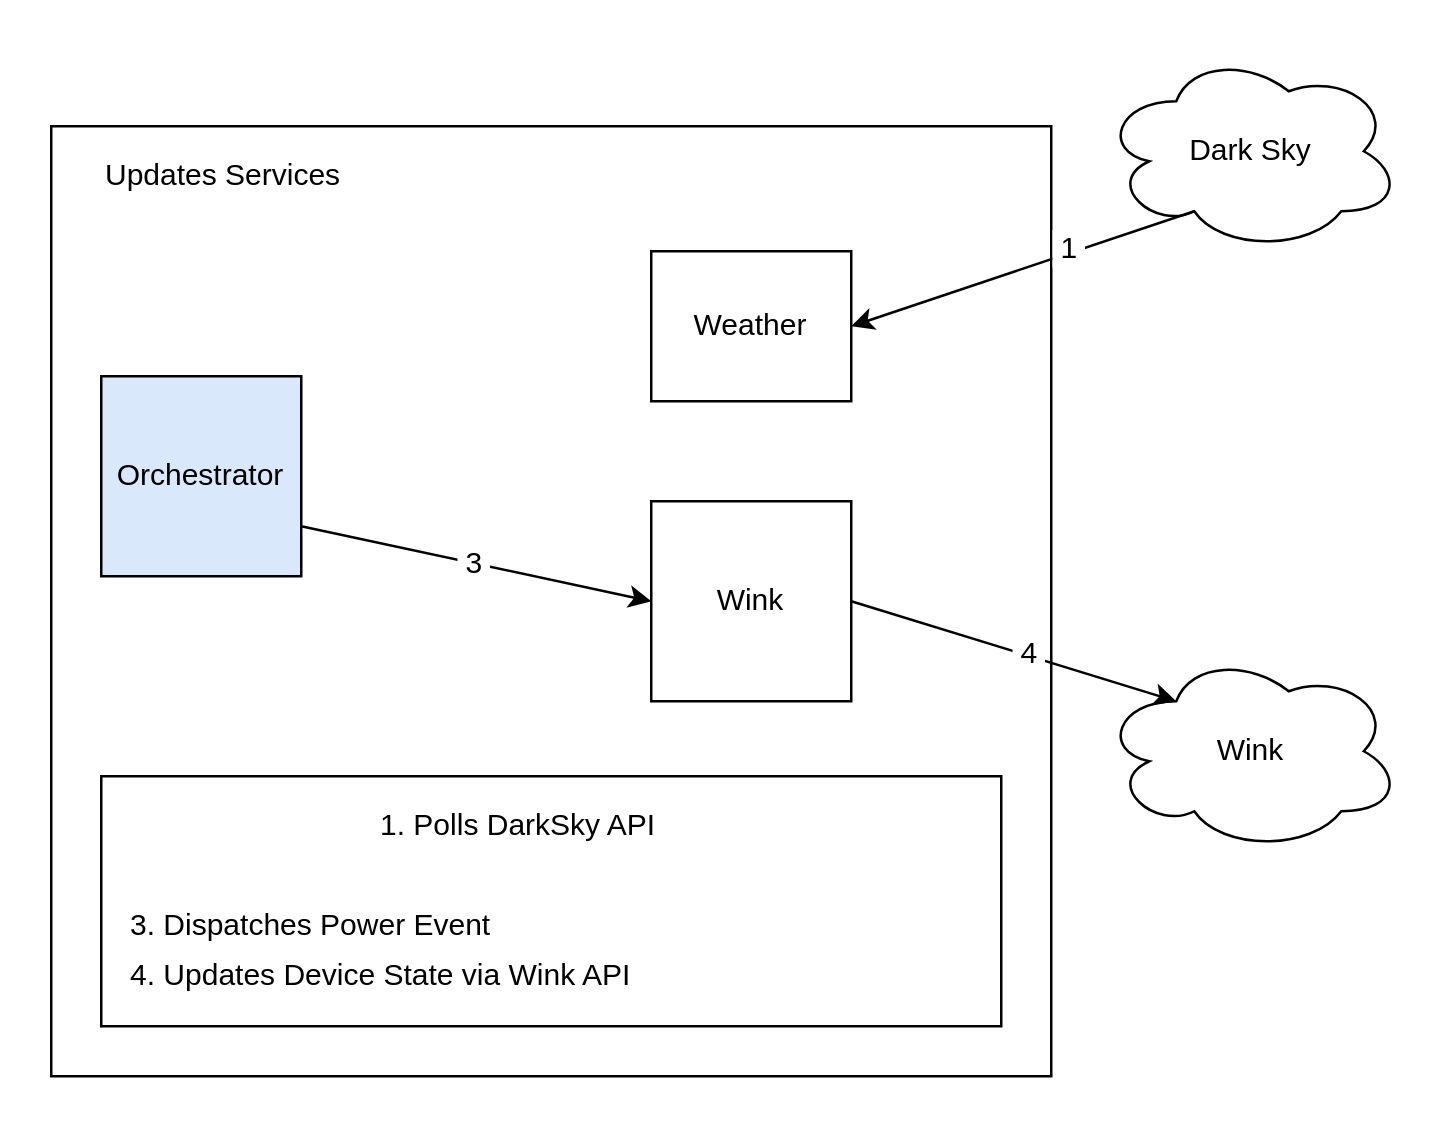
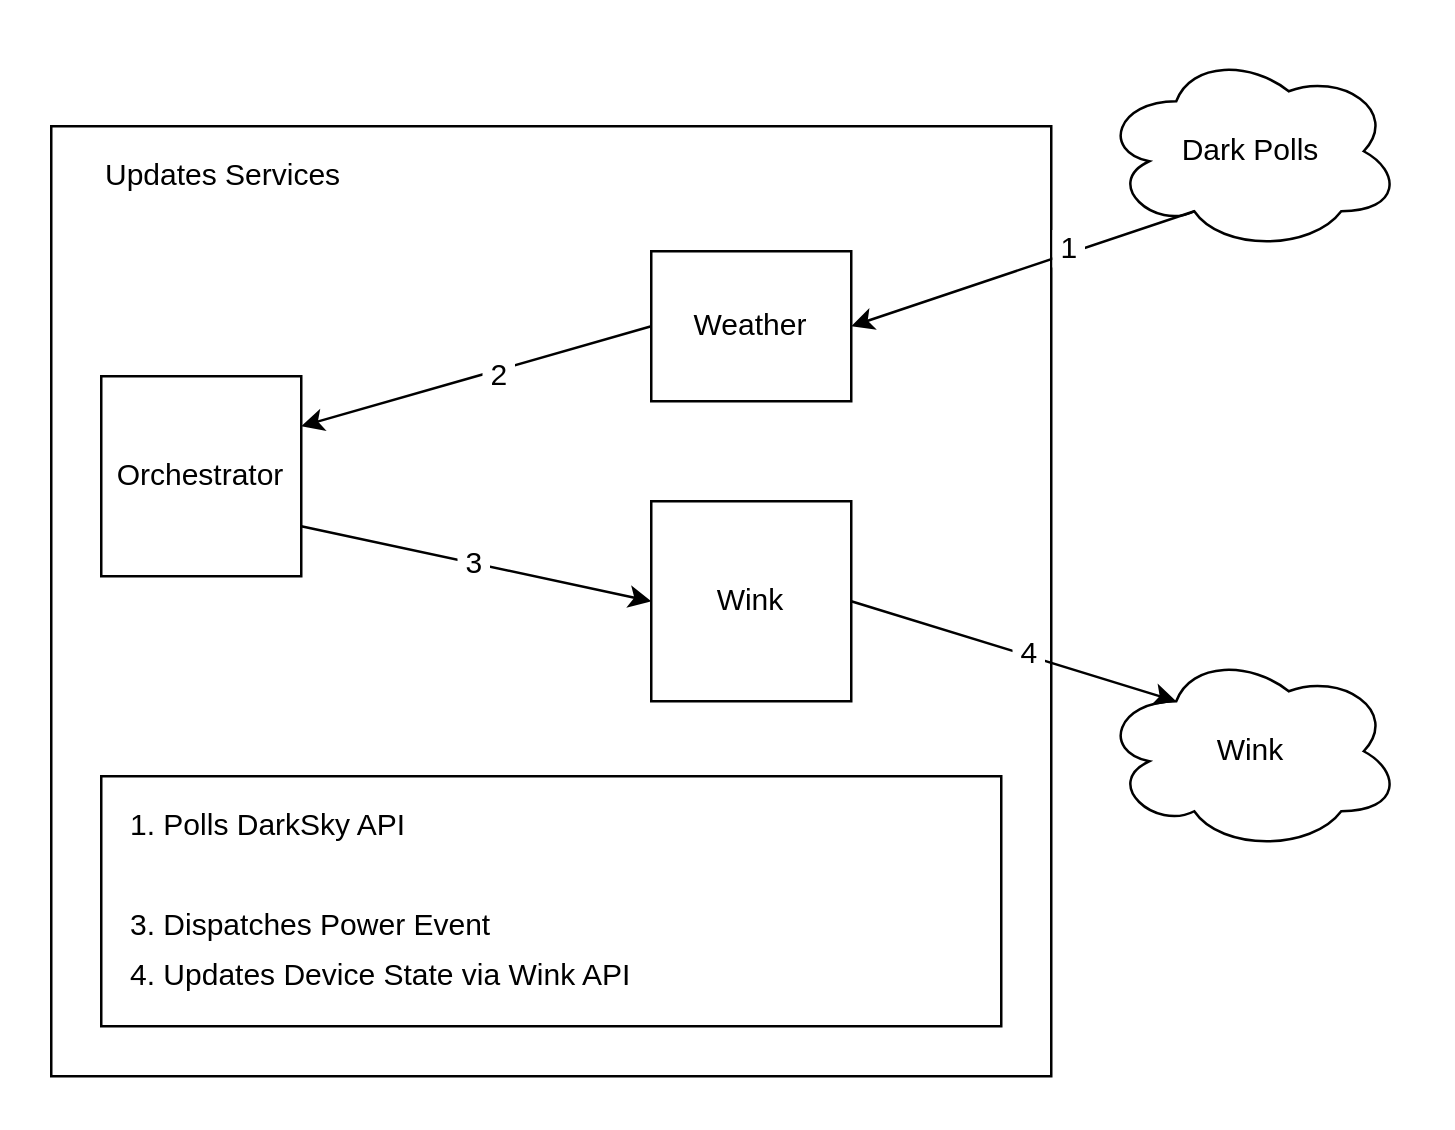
(1251, 151) -> (1251, 151)
none -> (400, 398)
(201, 476) -> (201, 476)
(651, 826) -> (401, 826)
